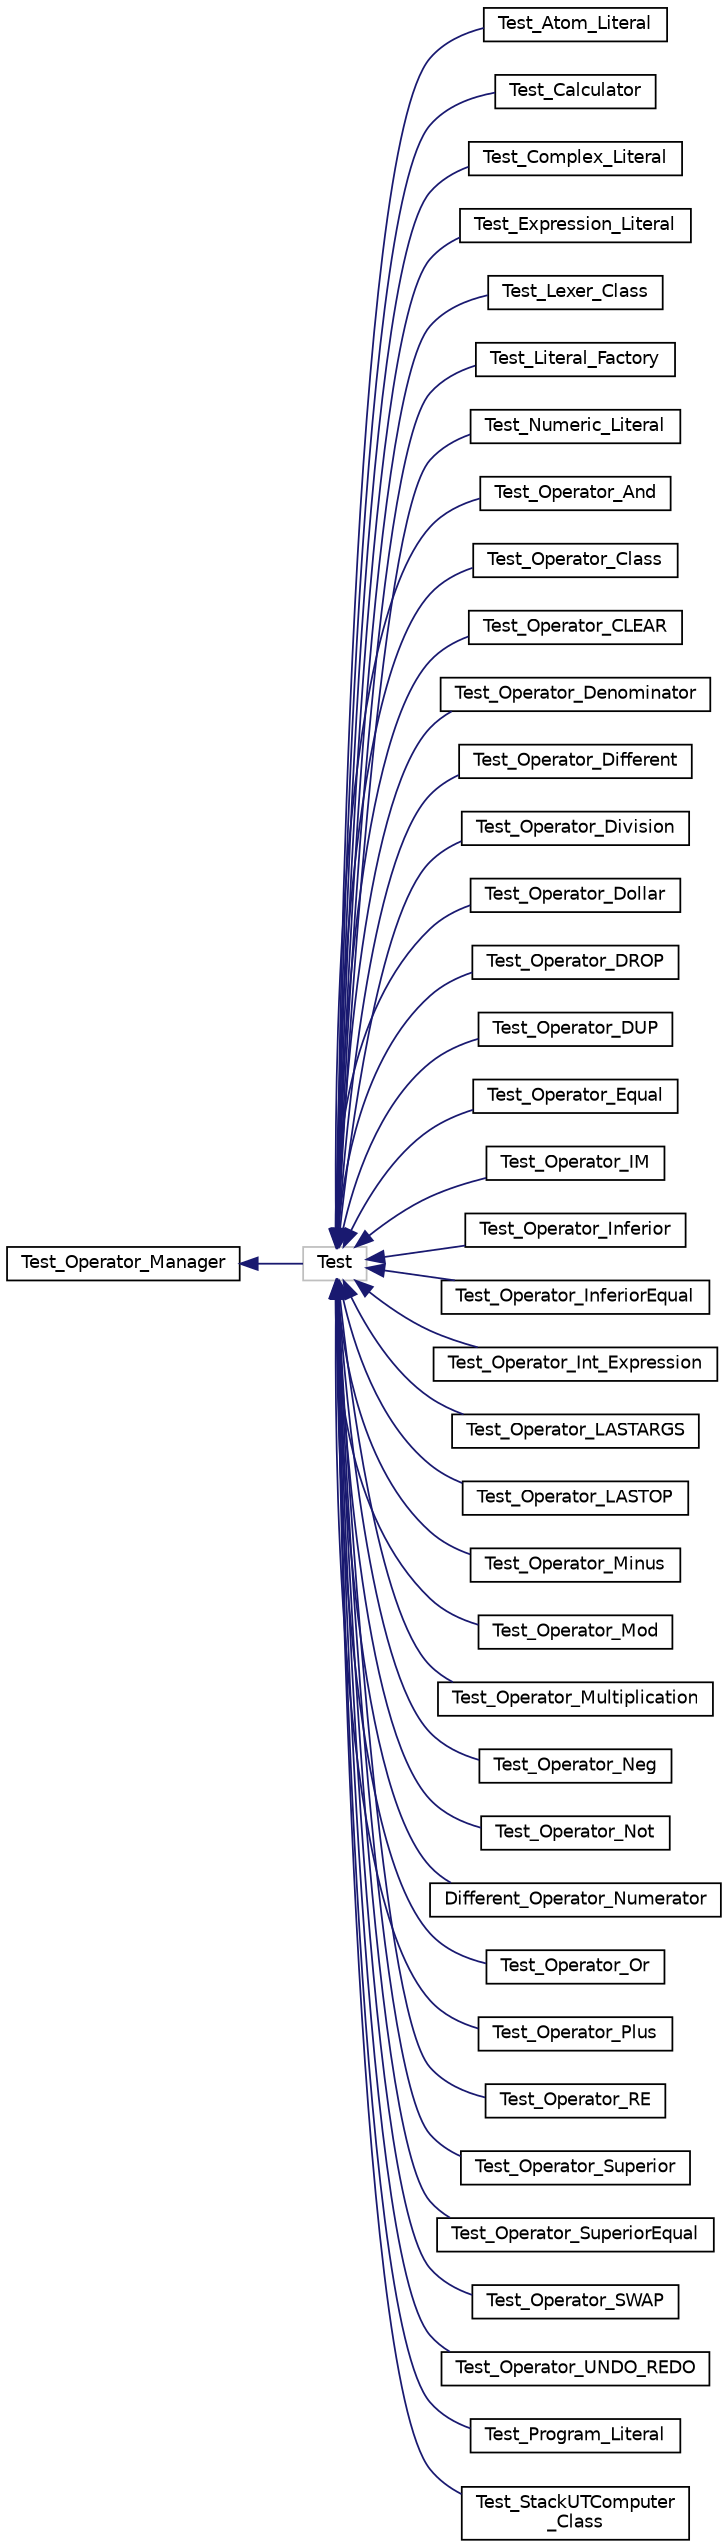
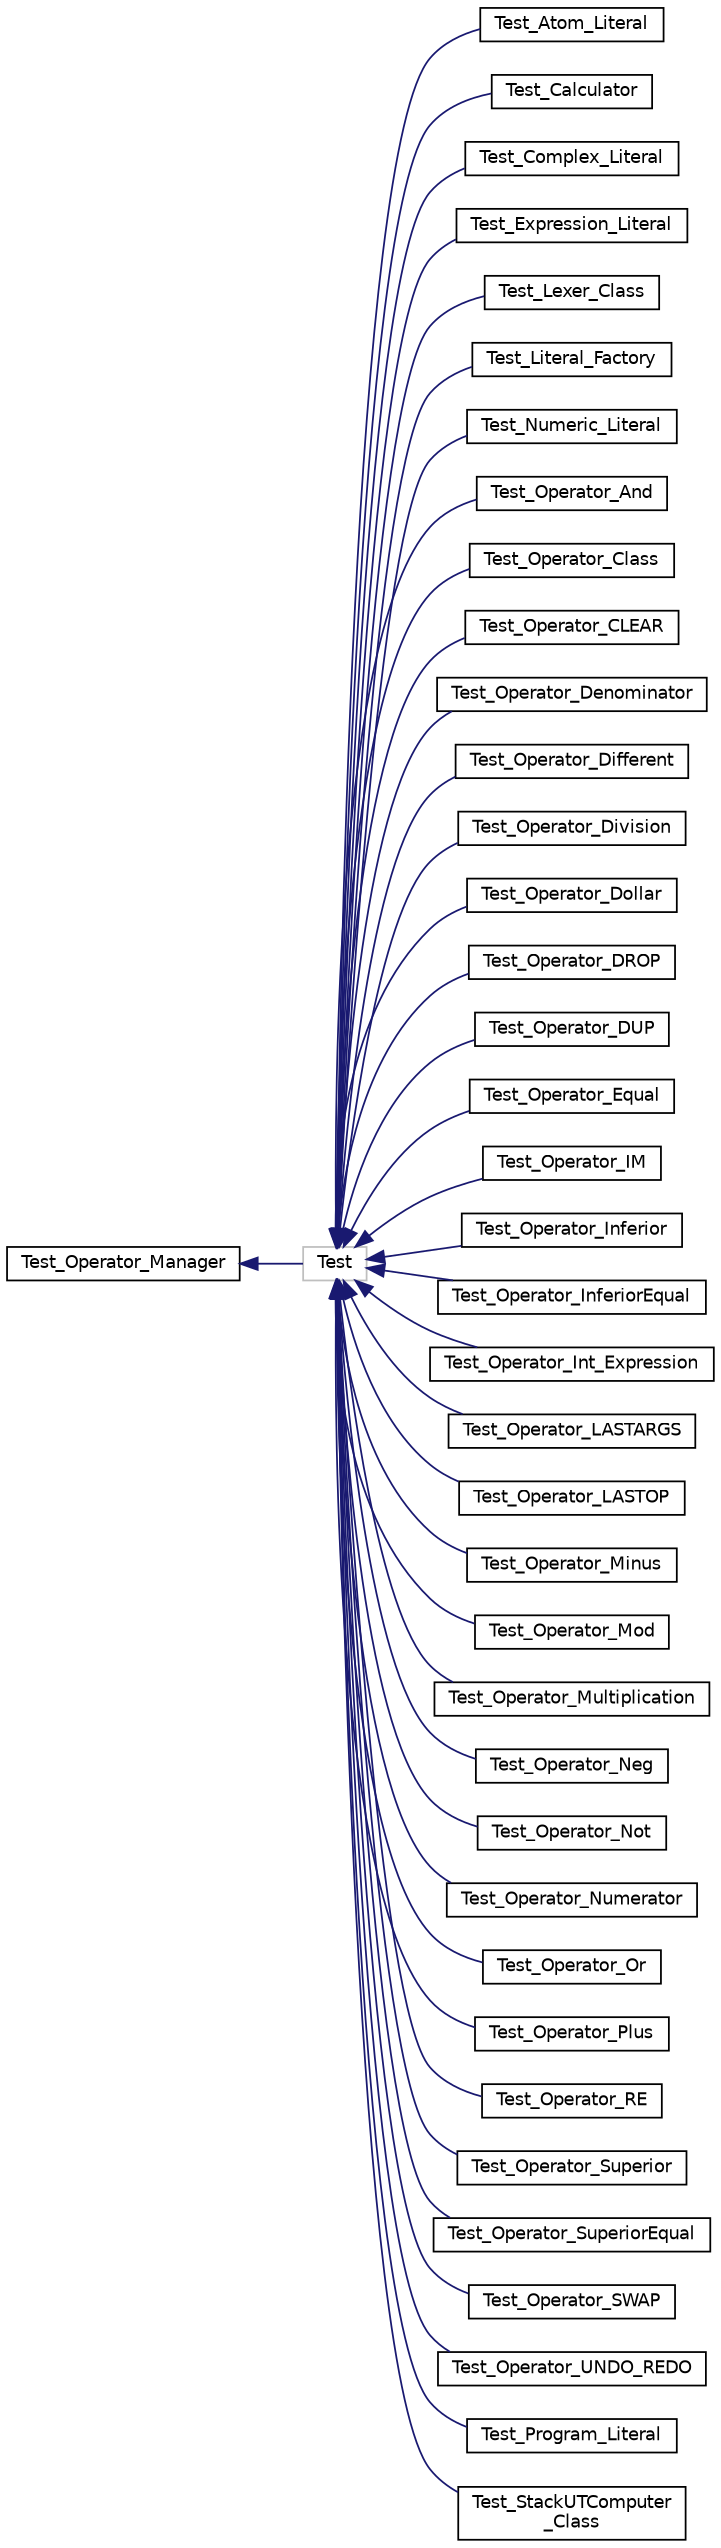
(575, 1900) -> (572, 1900)
